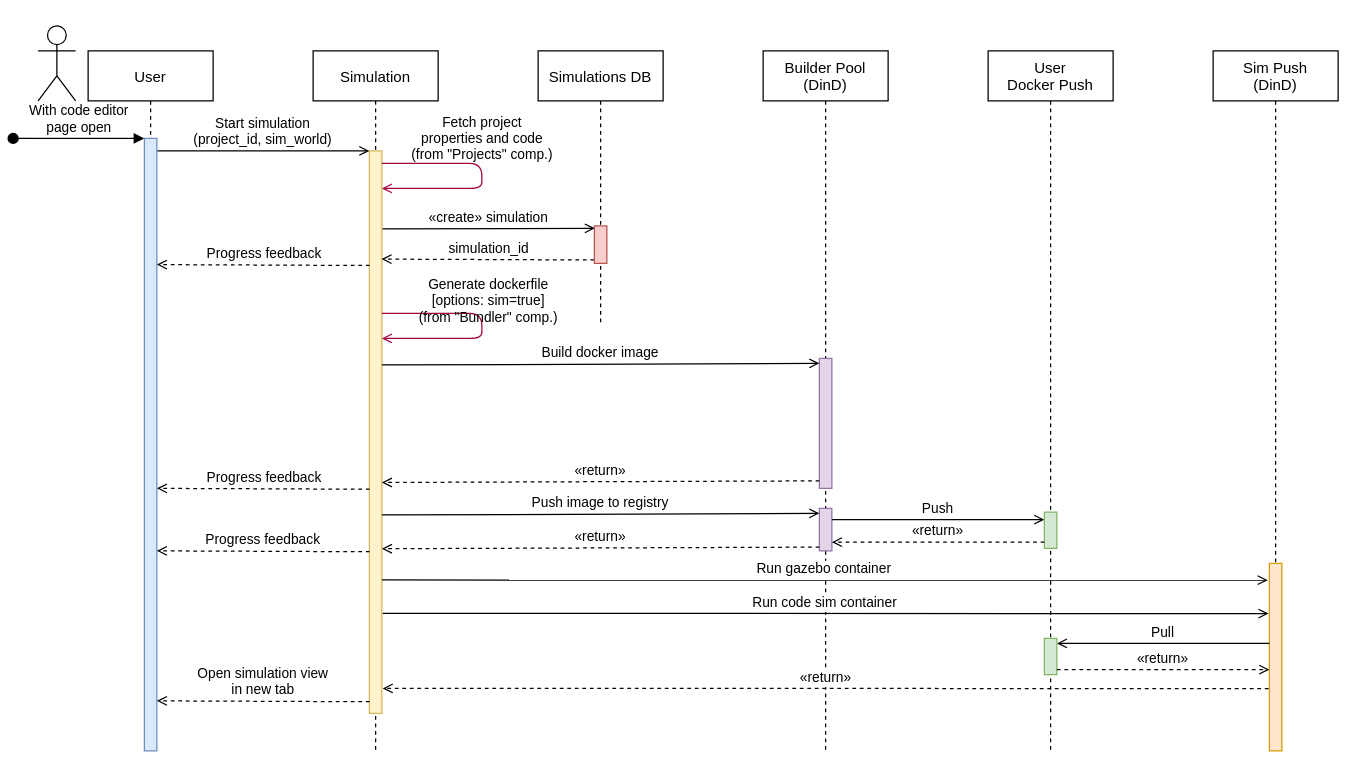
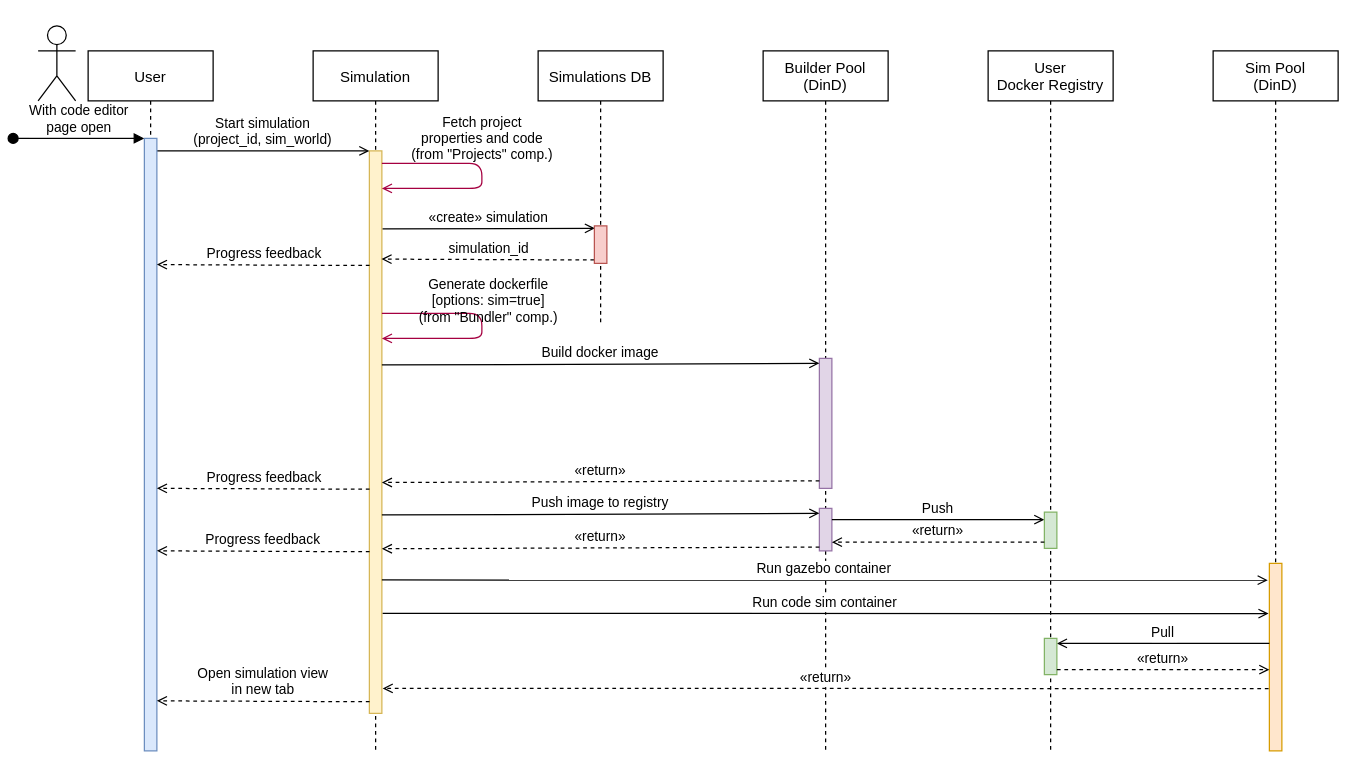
(1050, 68) -> (1050, 68)
(1275, 68) -> (1275, 68)
